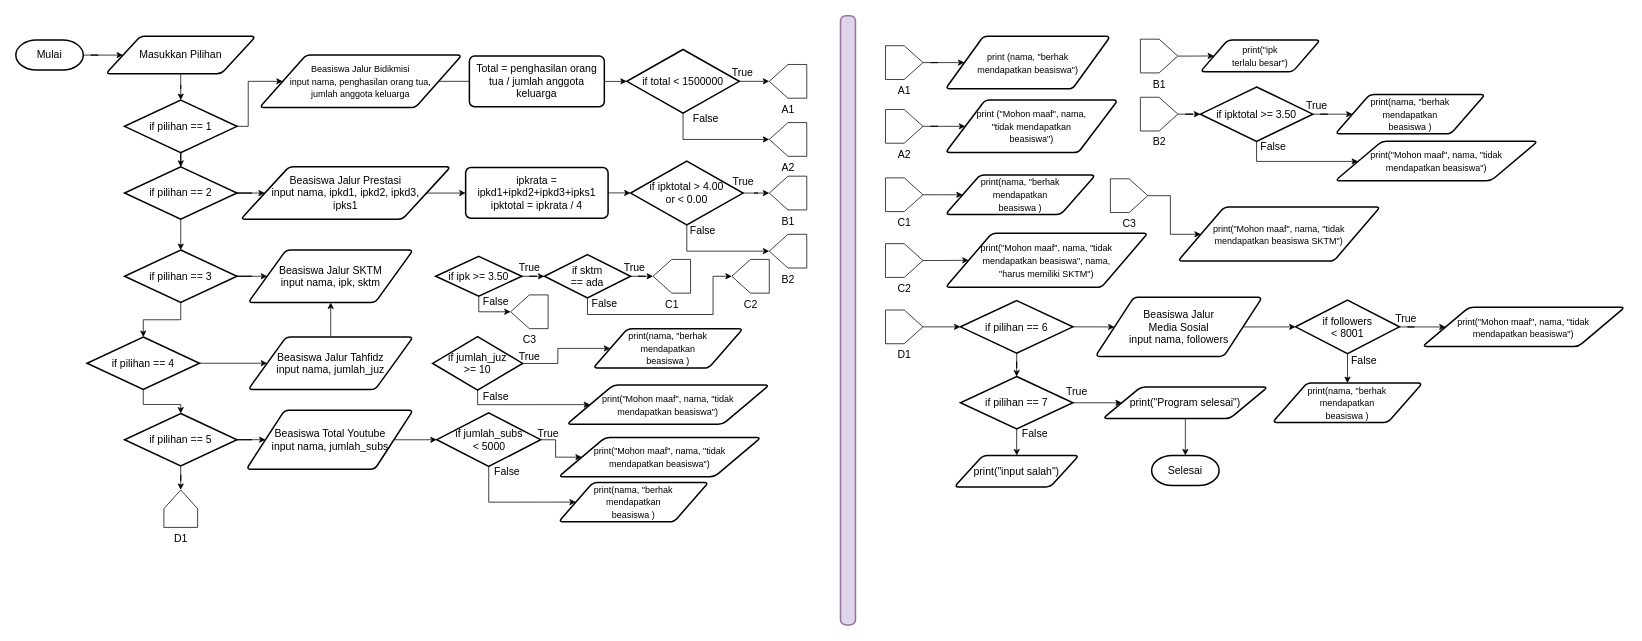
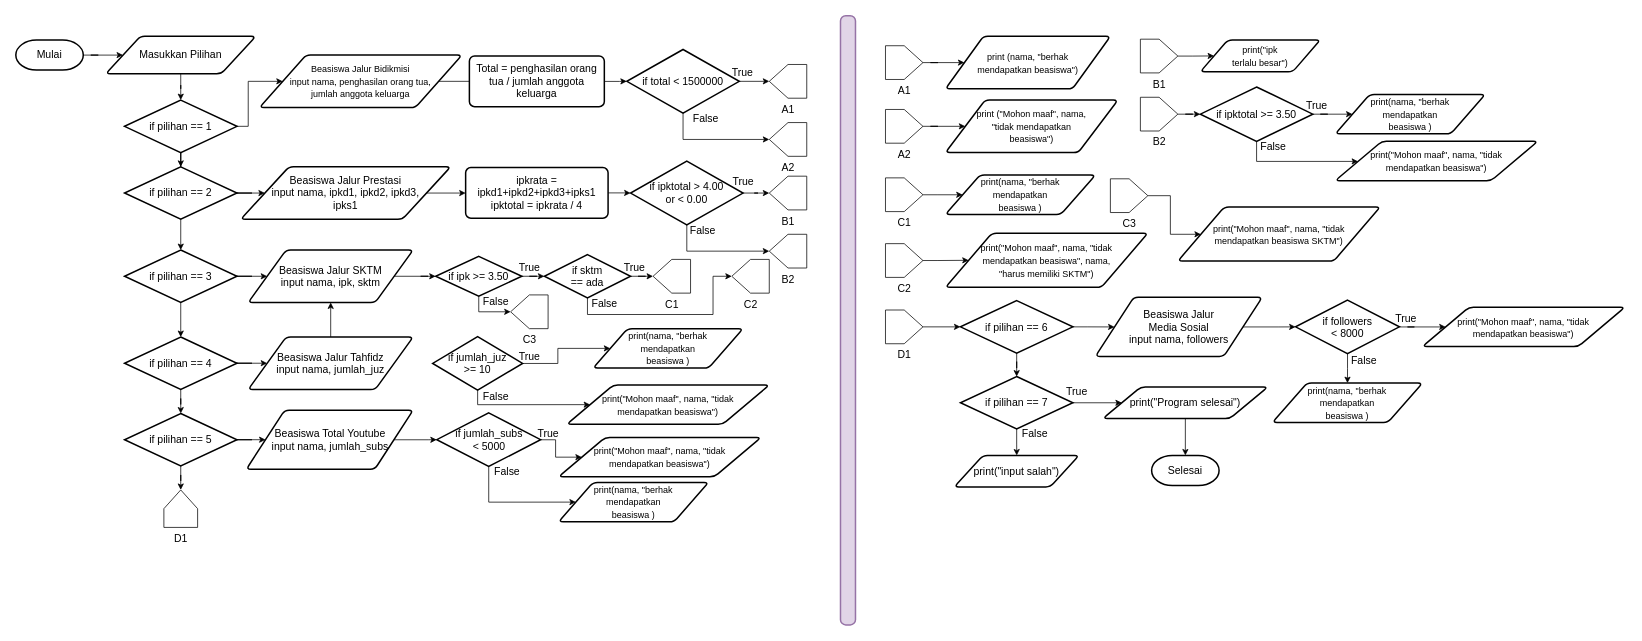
none -> (420, 276)
(1348, 327) -> (1348, 327)
(143, 363) -> (180, 363)
